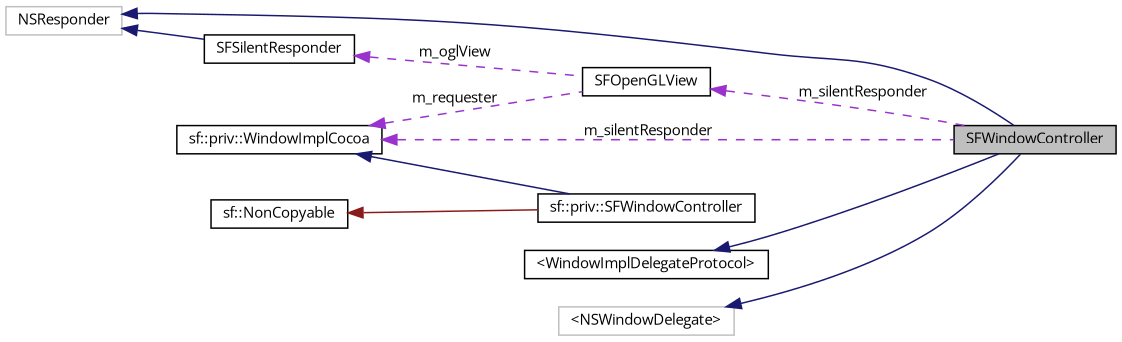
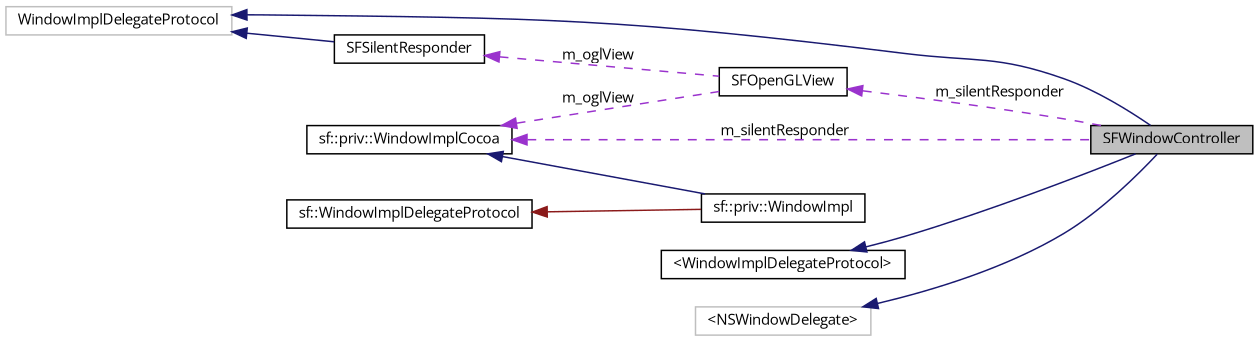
(64, 21) -> (119, 21)
(453, 99) -> (597, 99)
(646, 208) -> (783, 208)
(279, 214) -> (409, 214)
